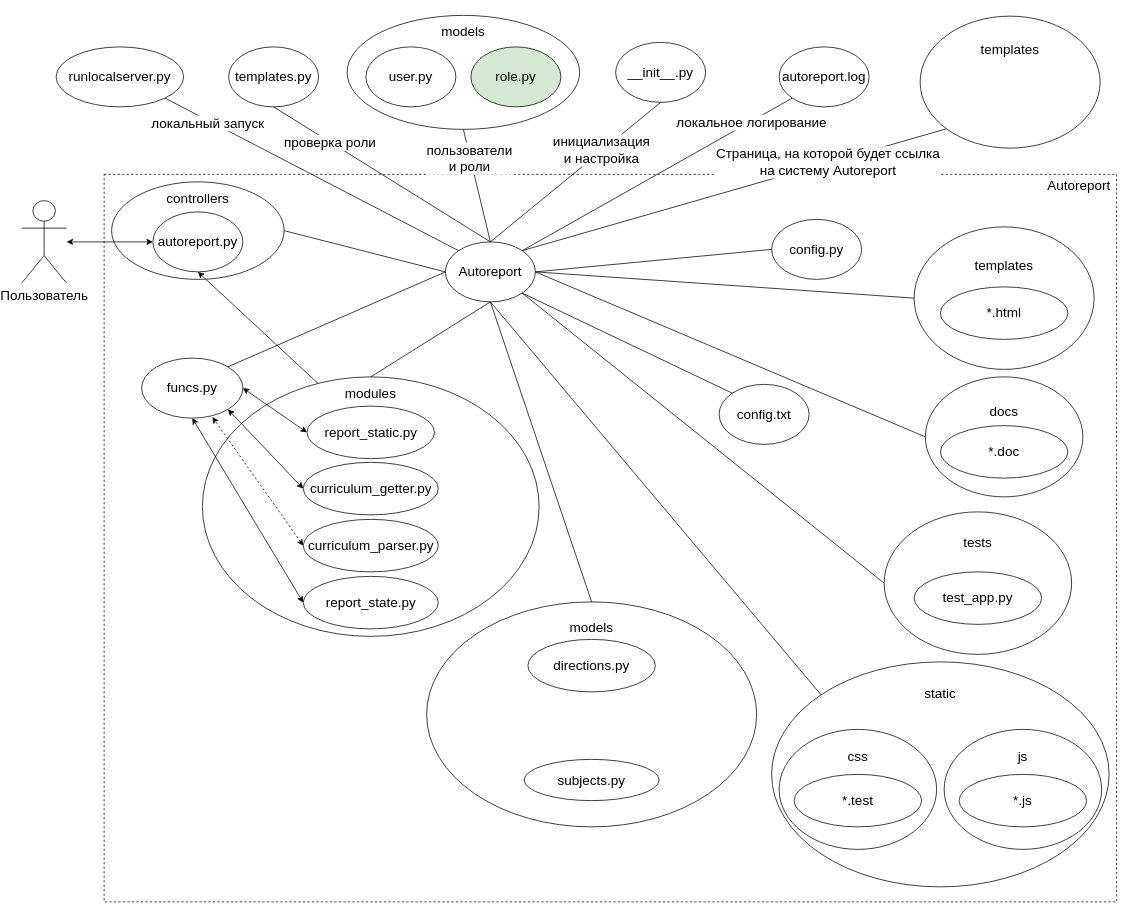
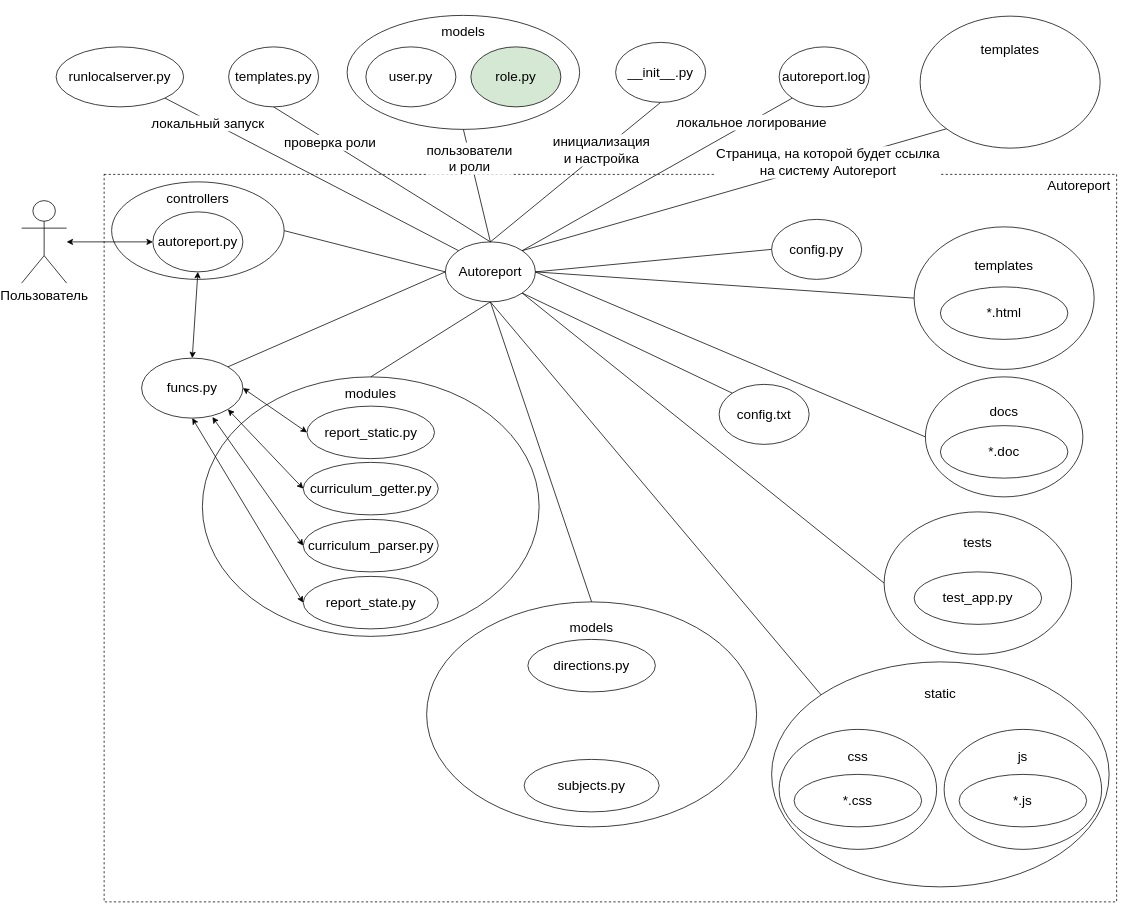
(258, 328) -> (195, 314)
(257, 481) -> (257, 481)
(591, 780) -> (591, 786)
(858, 801) -> (858, 801)
